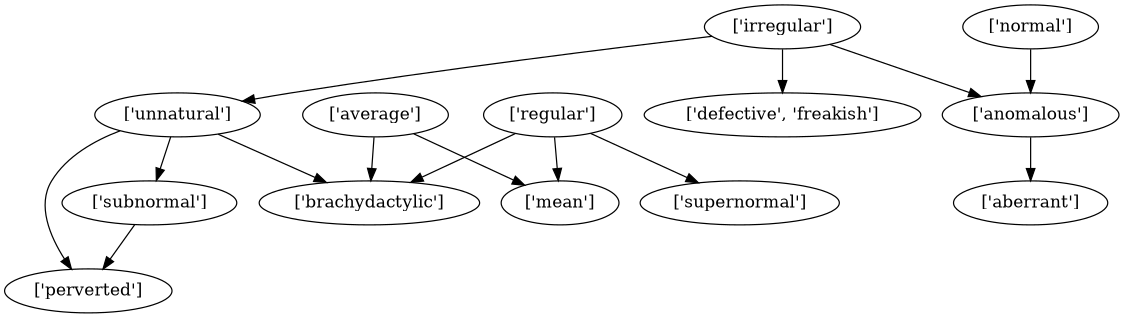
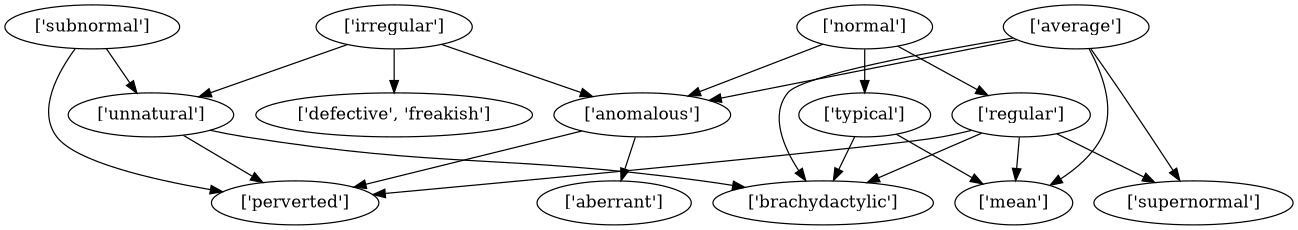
none -> (938, 68)
none -> (869, 69)
none -> (1132, 109)
none -> (865, 115)
(165, 153) -> (118, 66)
none -> (490, 154)
none -> (679, 166)
